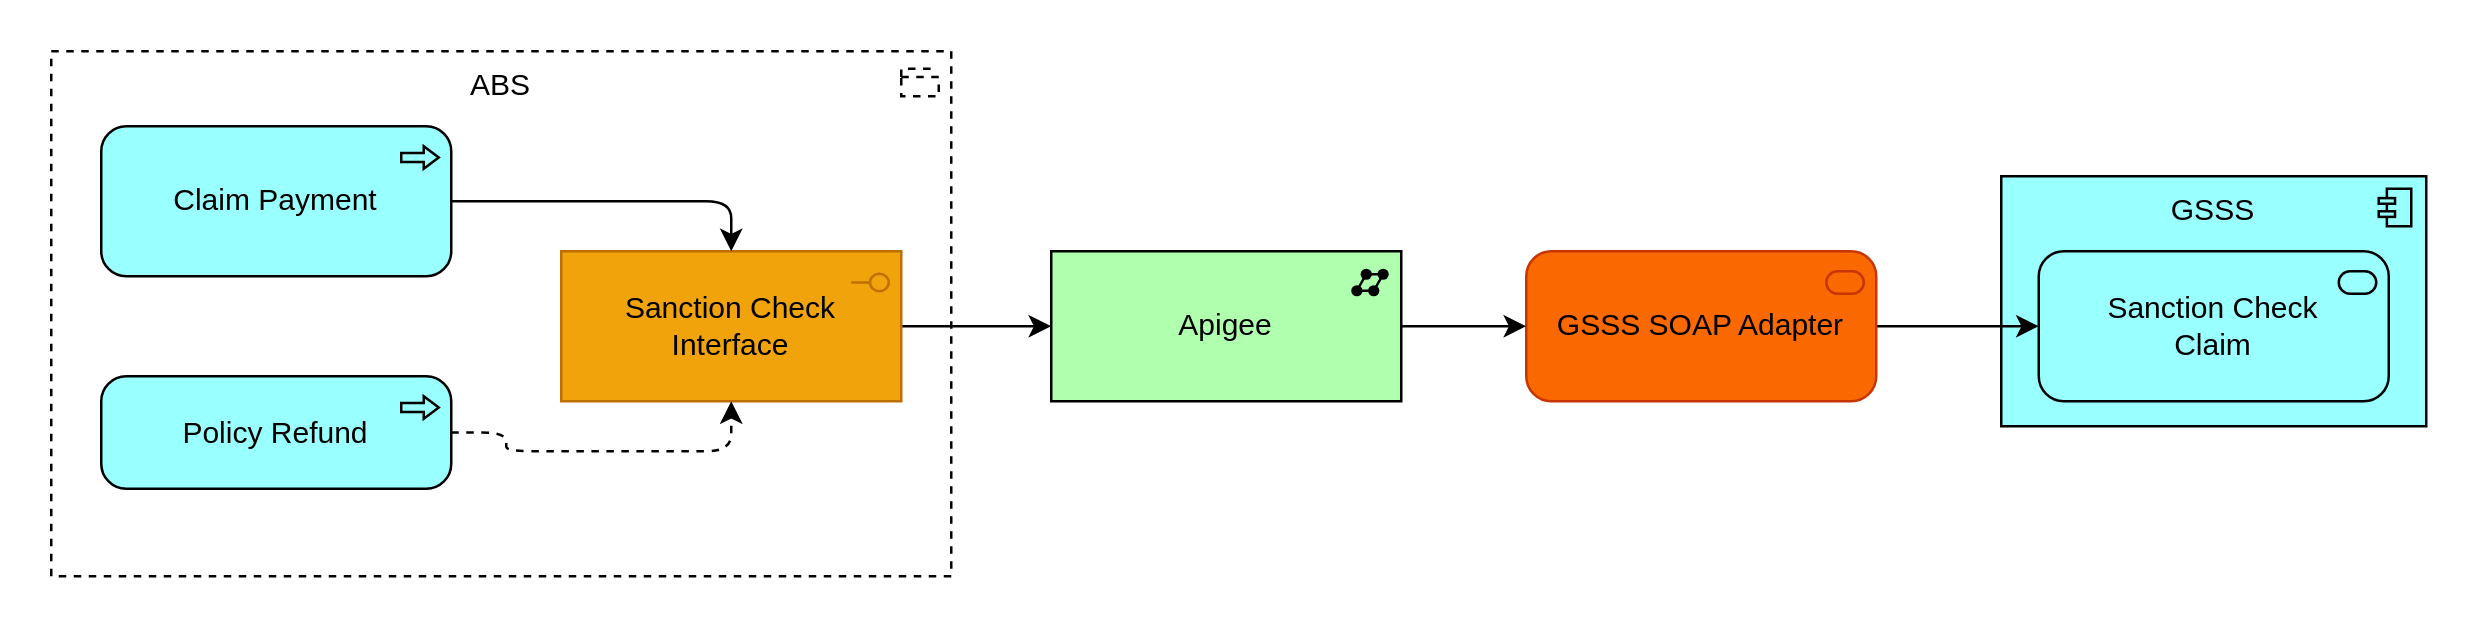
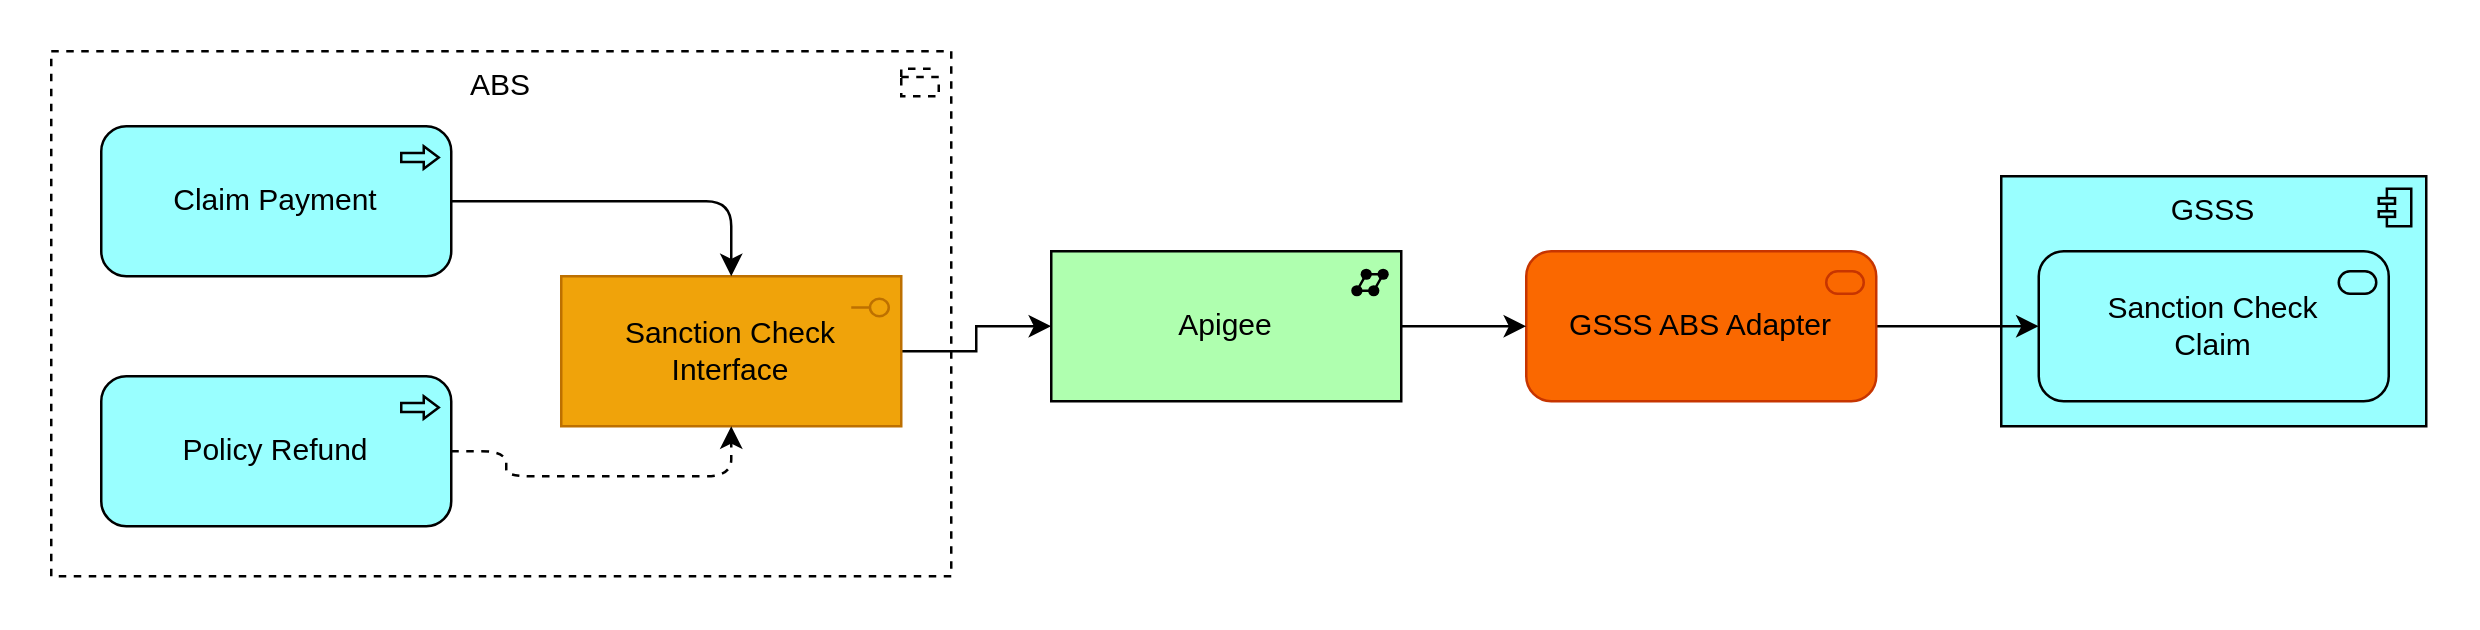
(731, 326) -> (731, 351)
(1701, 326) -> (1701, 326)
(276, 433) -> (276, 451)
